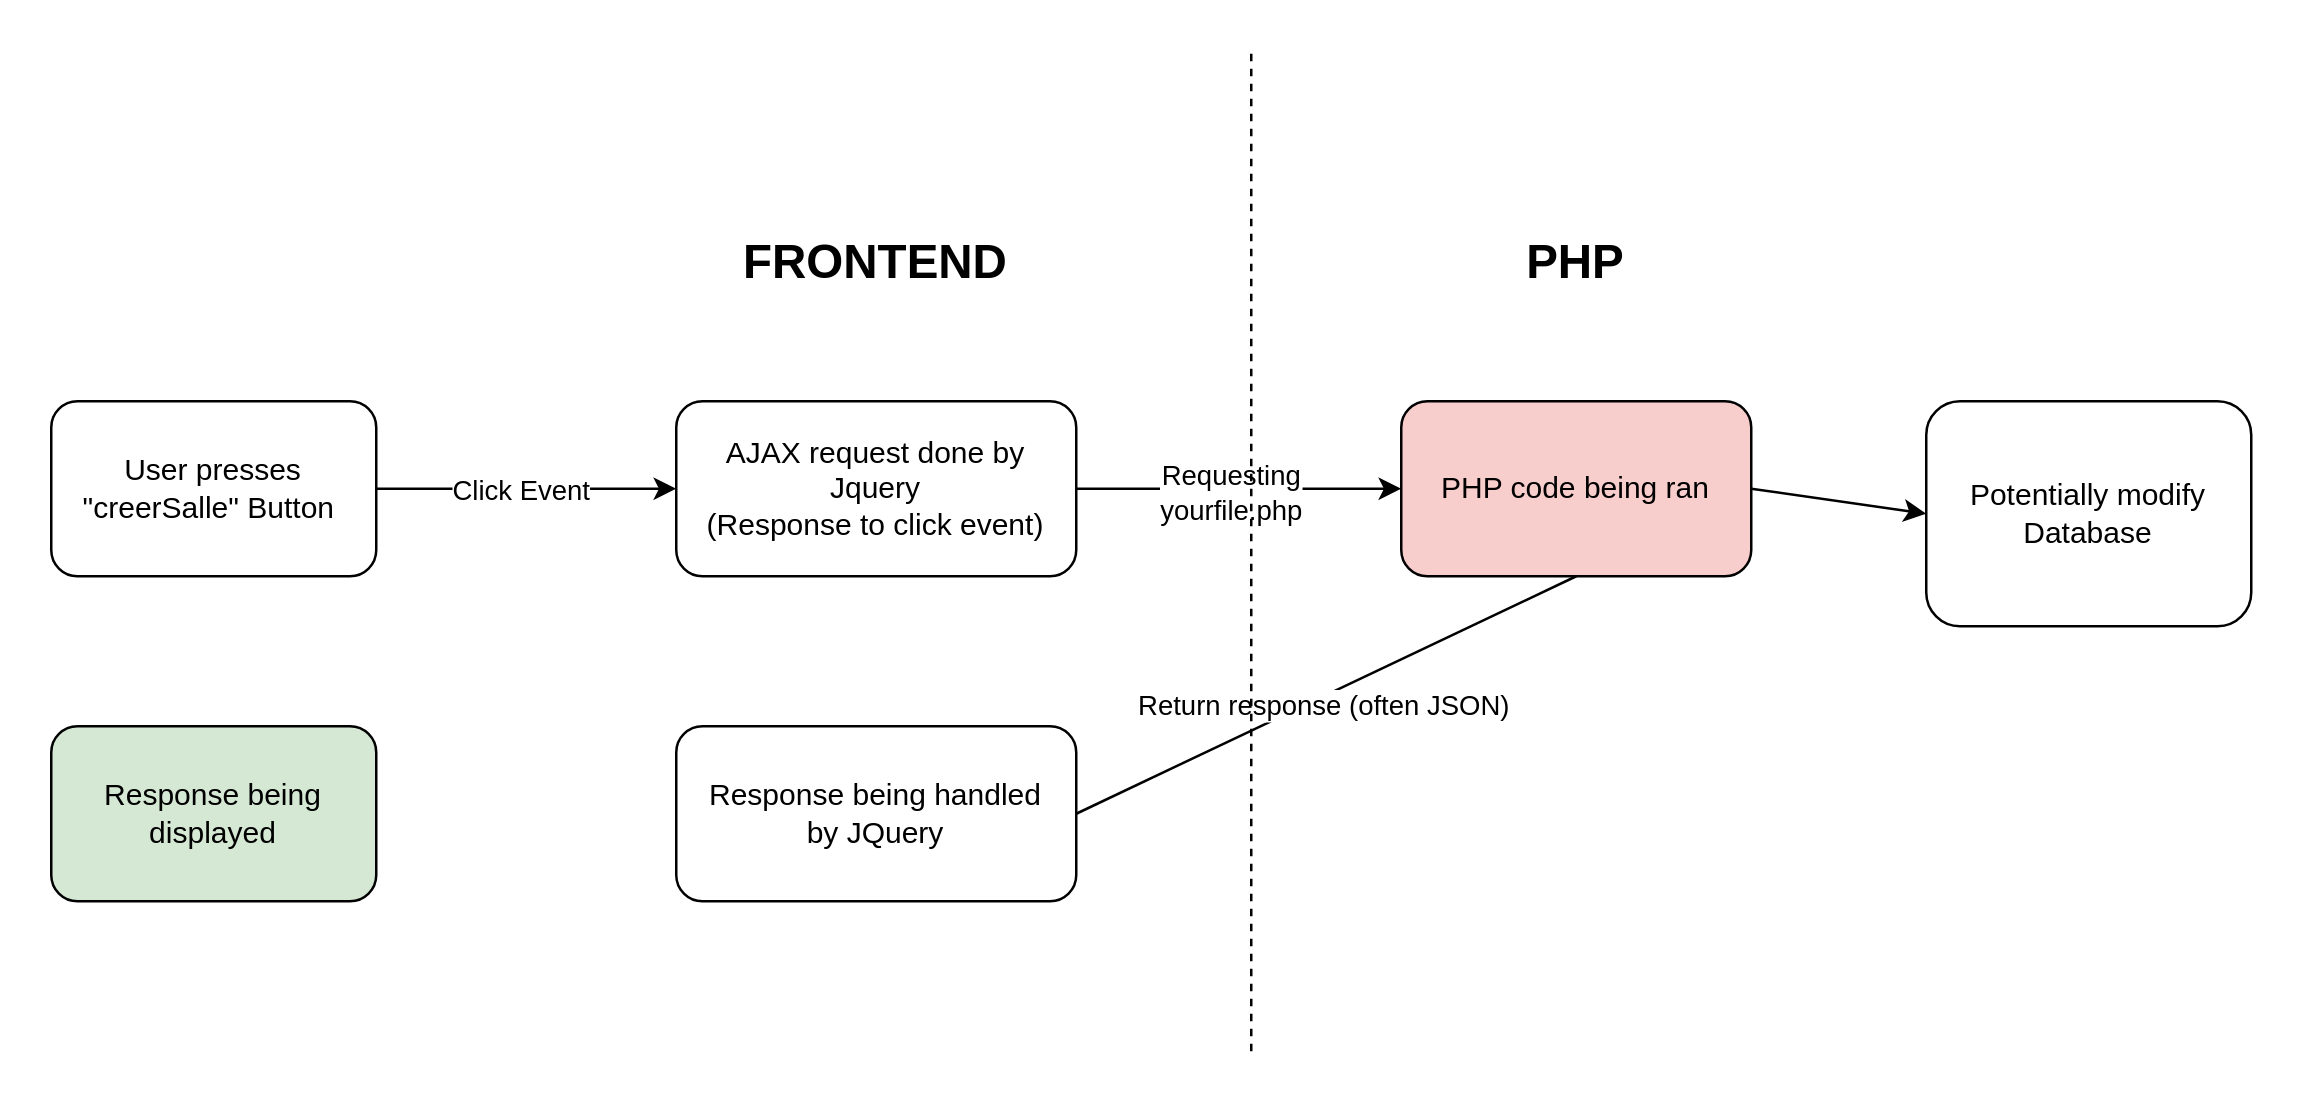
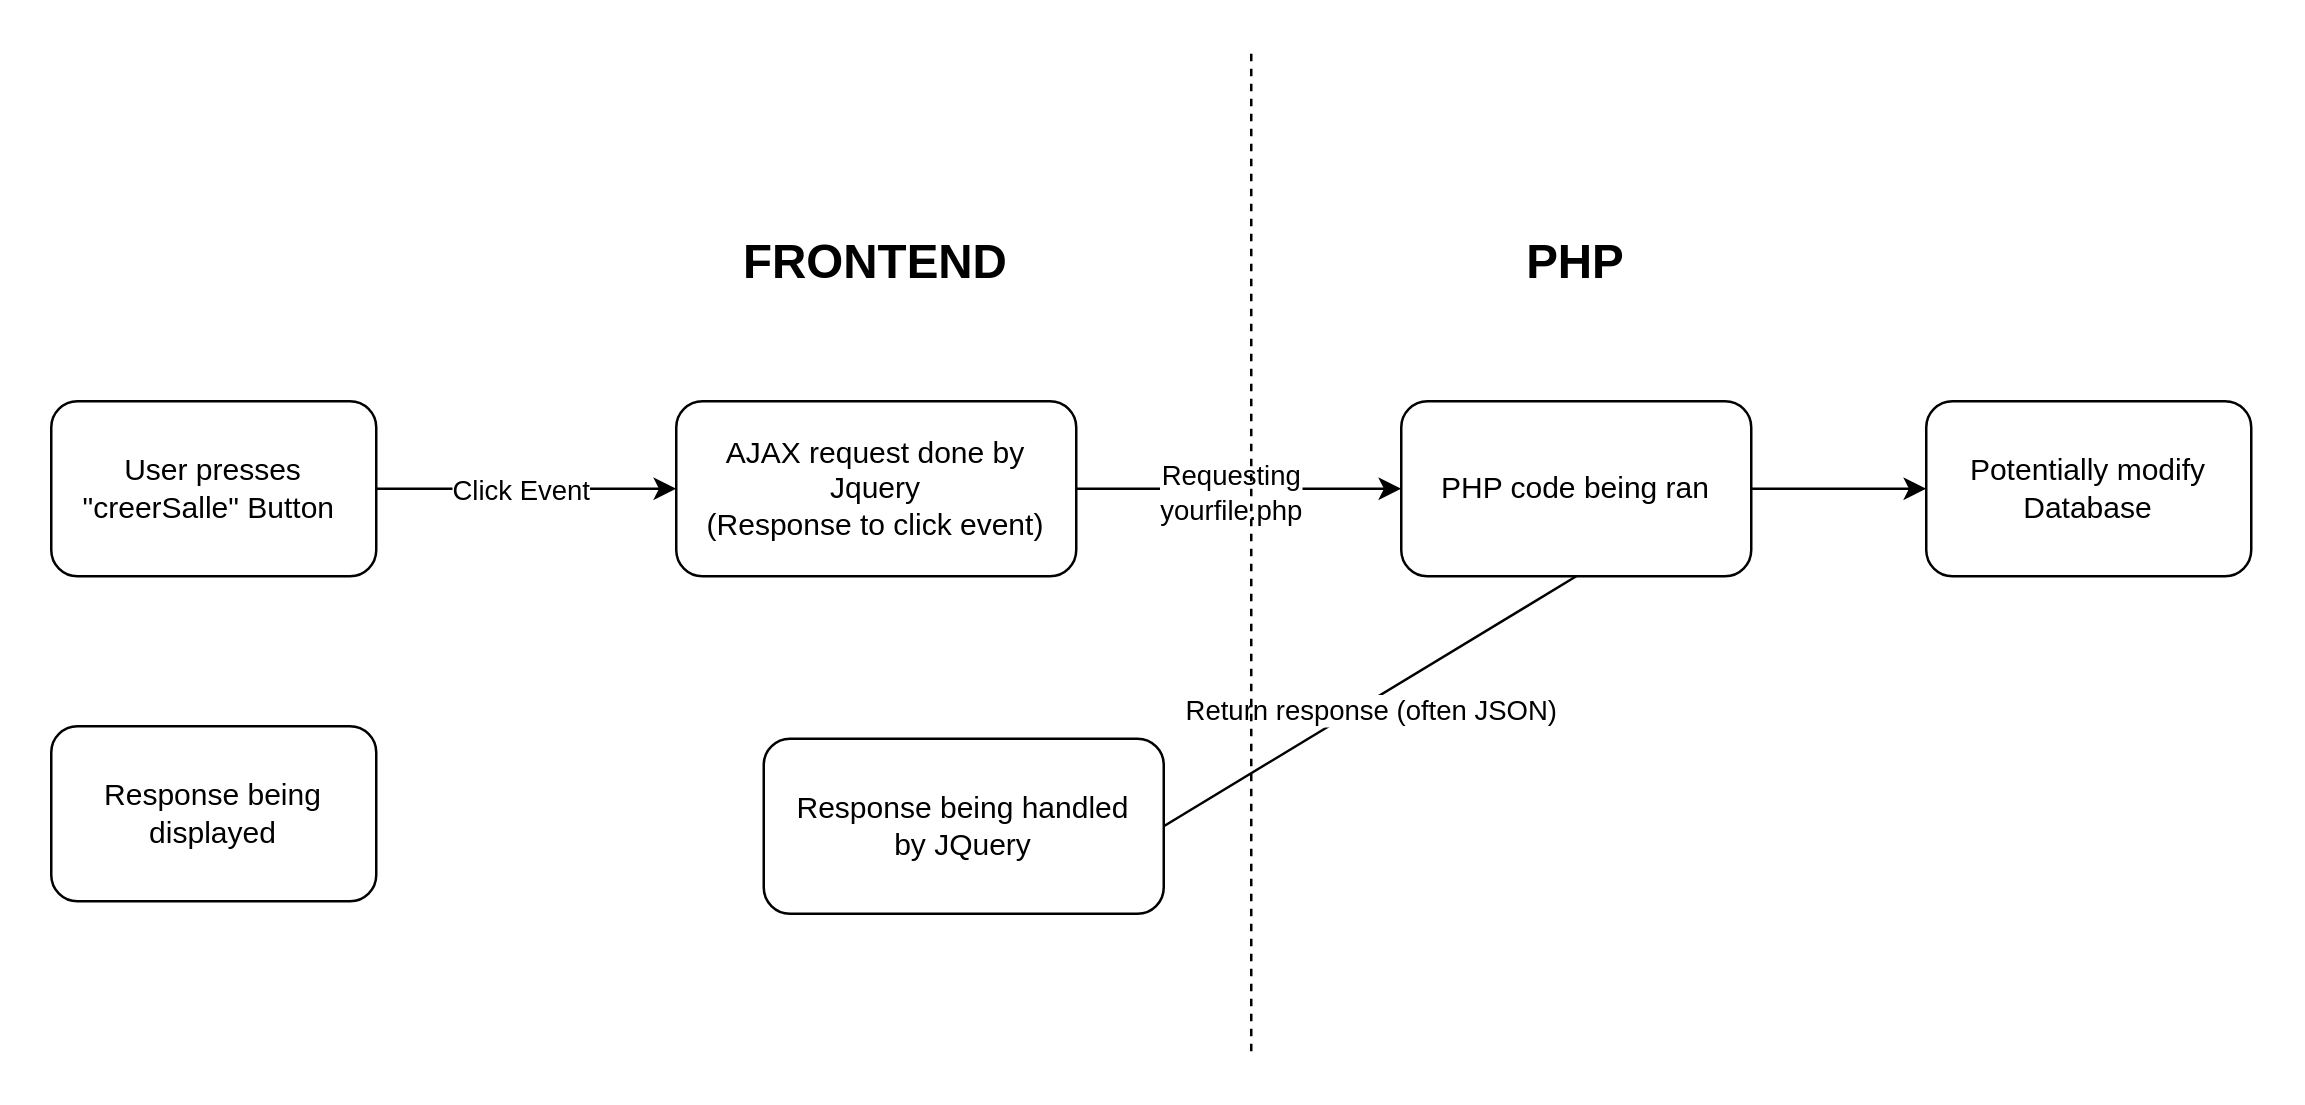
(1576, 489) -> (1576, 489)
(2089, 514) -> (2089, 489)
(214, 814) -> (214, 814)
(876, 814) -> (964, 826)
